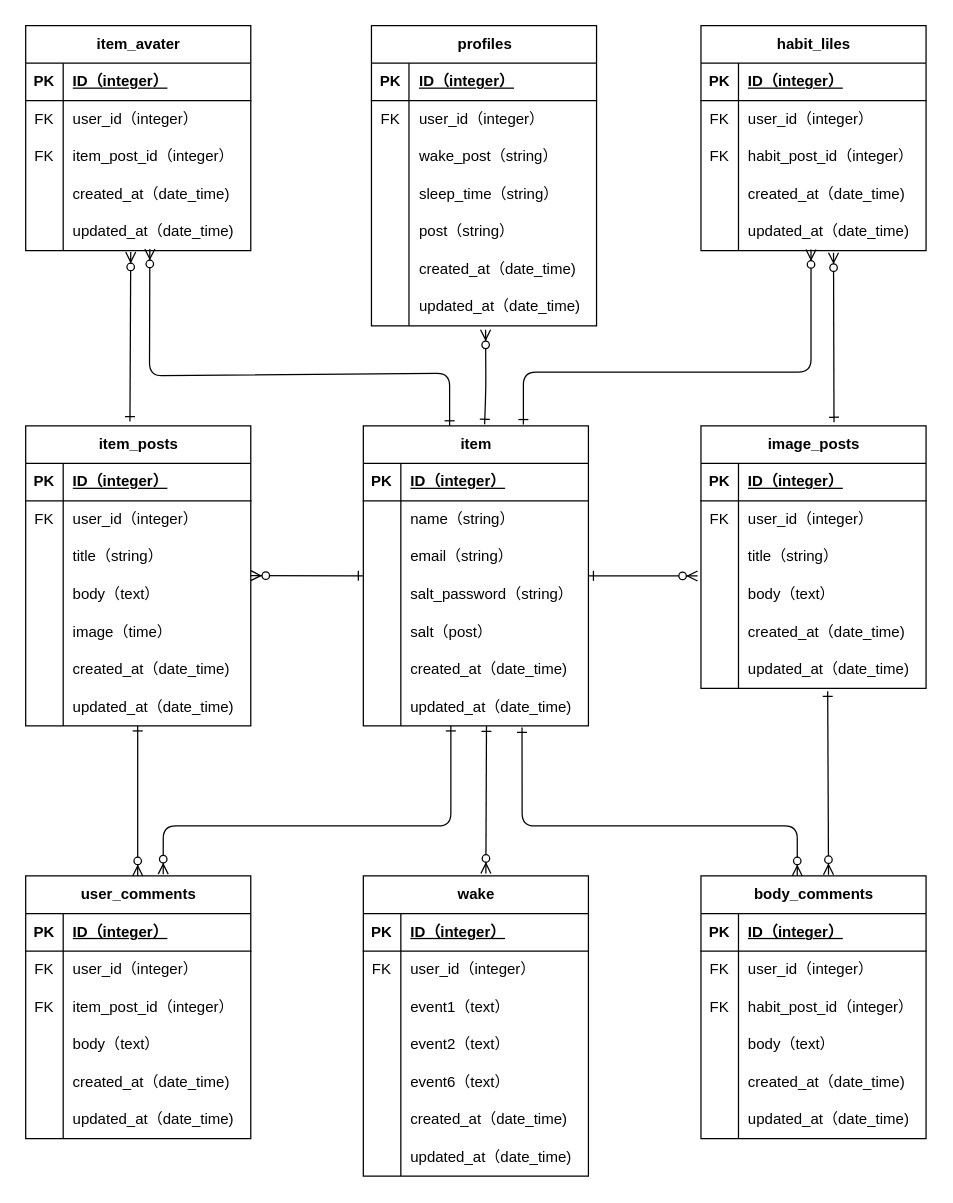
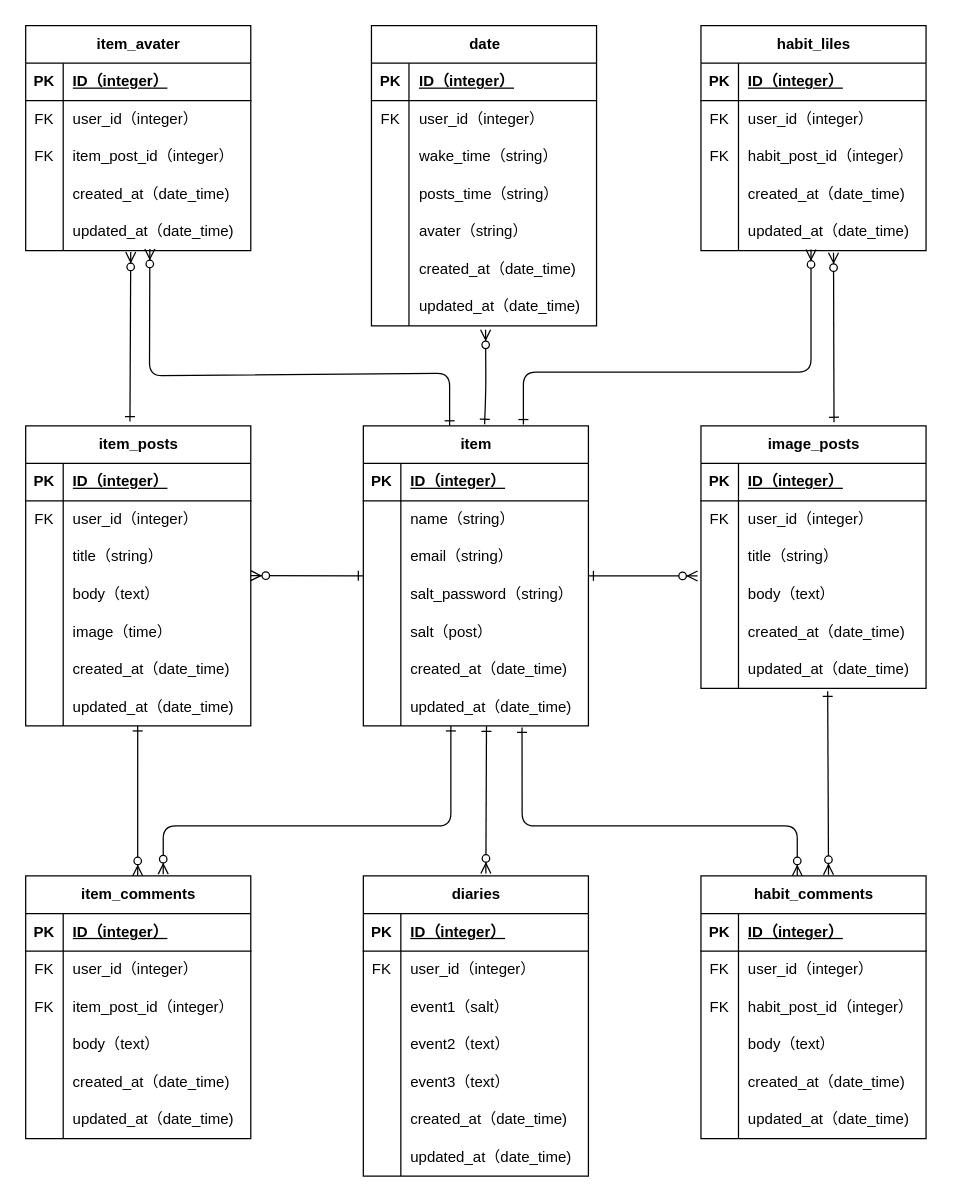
(485, 44) -> (485, 44)
(495, 157) -> (493, 157)
(496, 194) -> (498, 194)
(474, 232) -> (483, 232)
(139, 894) -> (139, 894)
(476, 894) -> (476, 894)
(814, 894) -> (814, 894)
(468, 1007) -> (466, 1007)
(468, 1082) -> (468, 1082)
